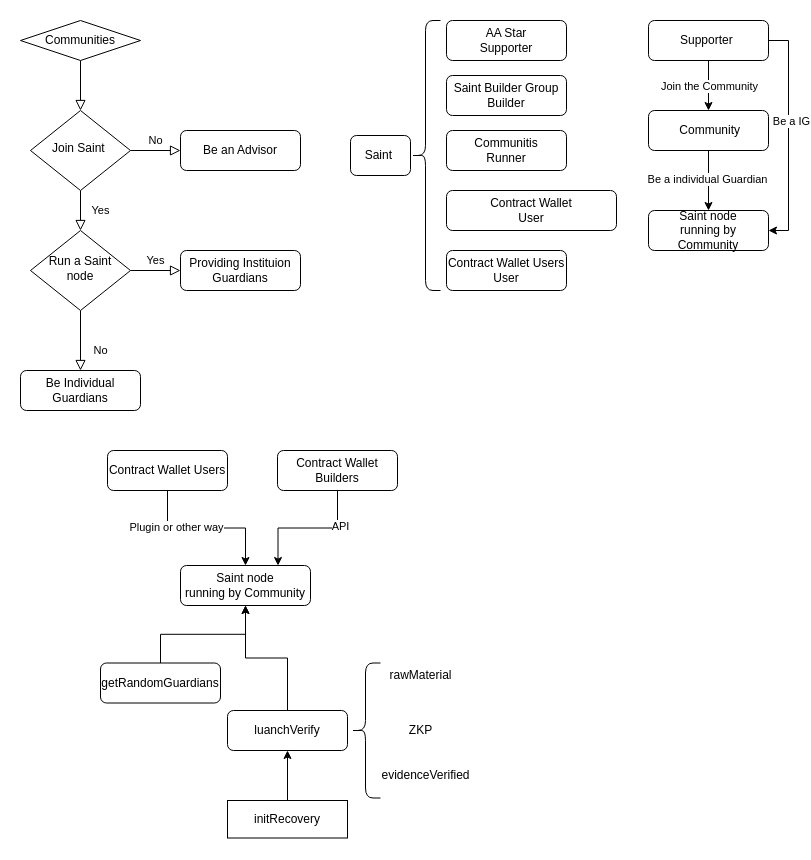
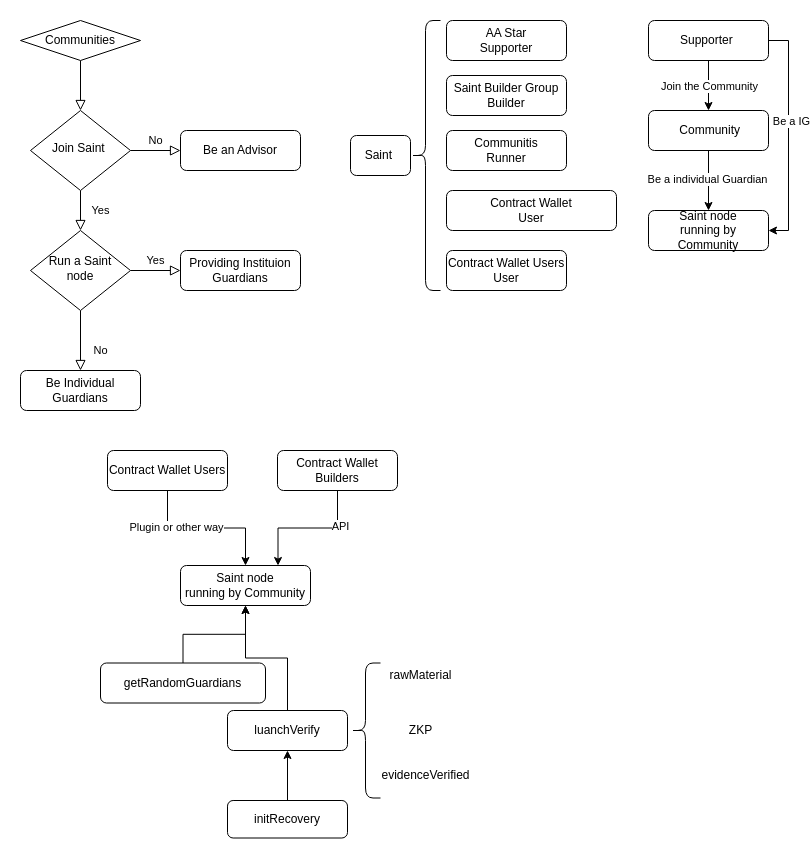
(161, 683) -> (183, 683)
(288, 819) -> (288, 819)
